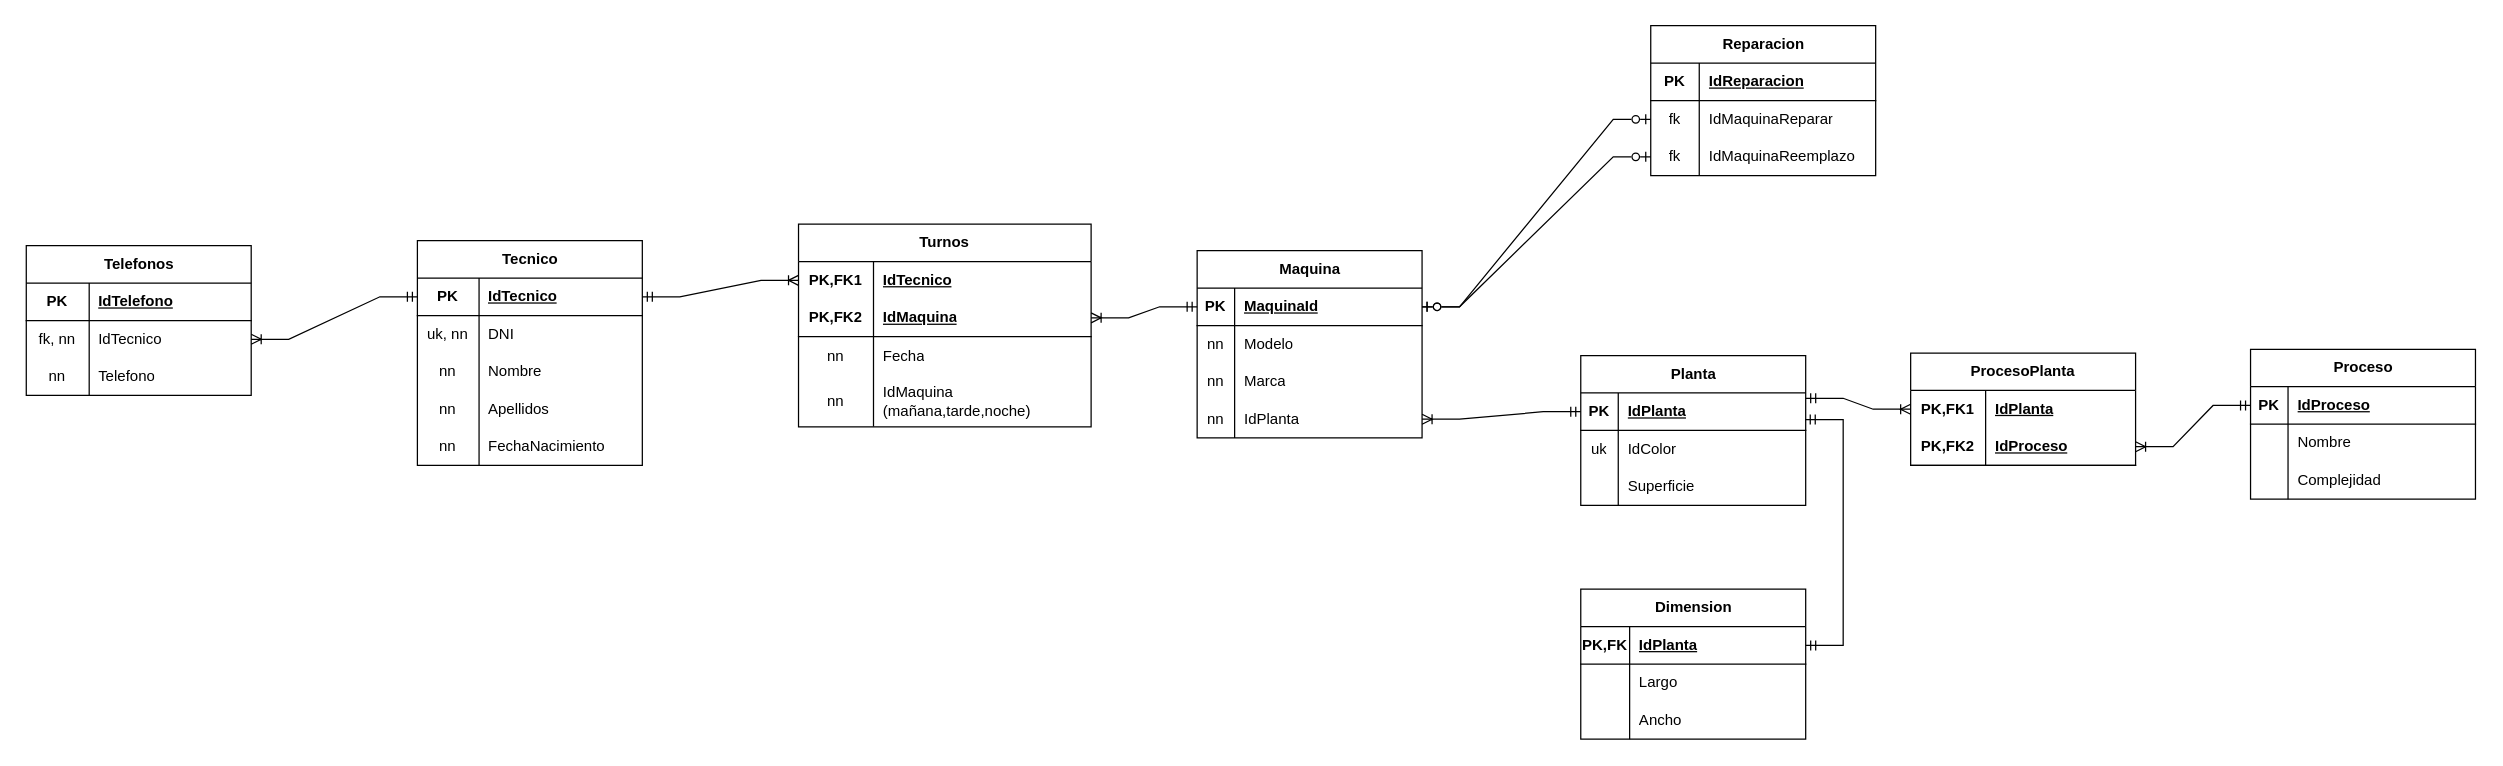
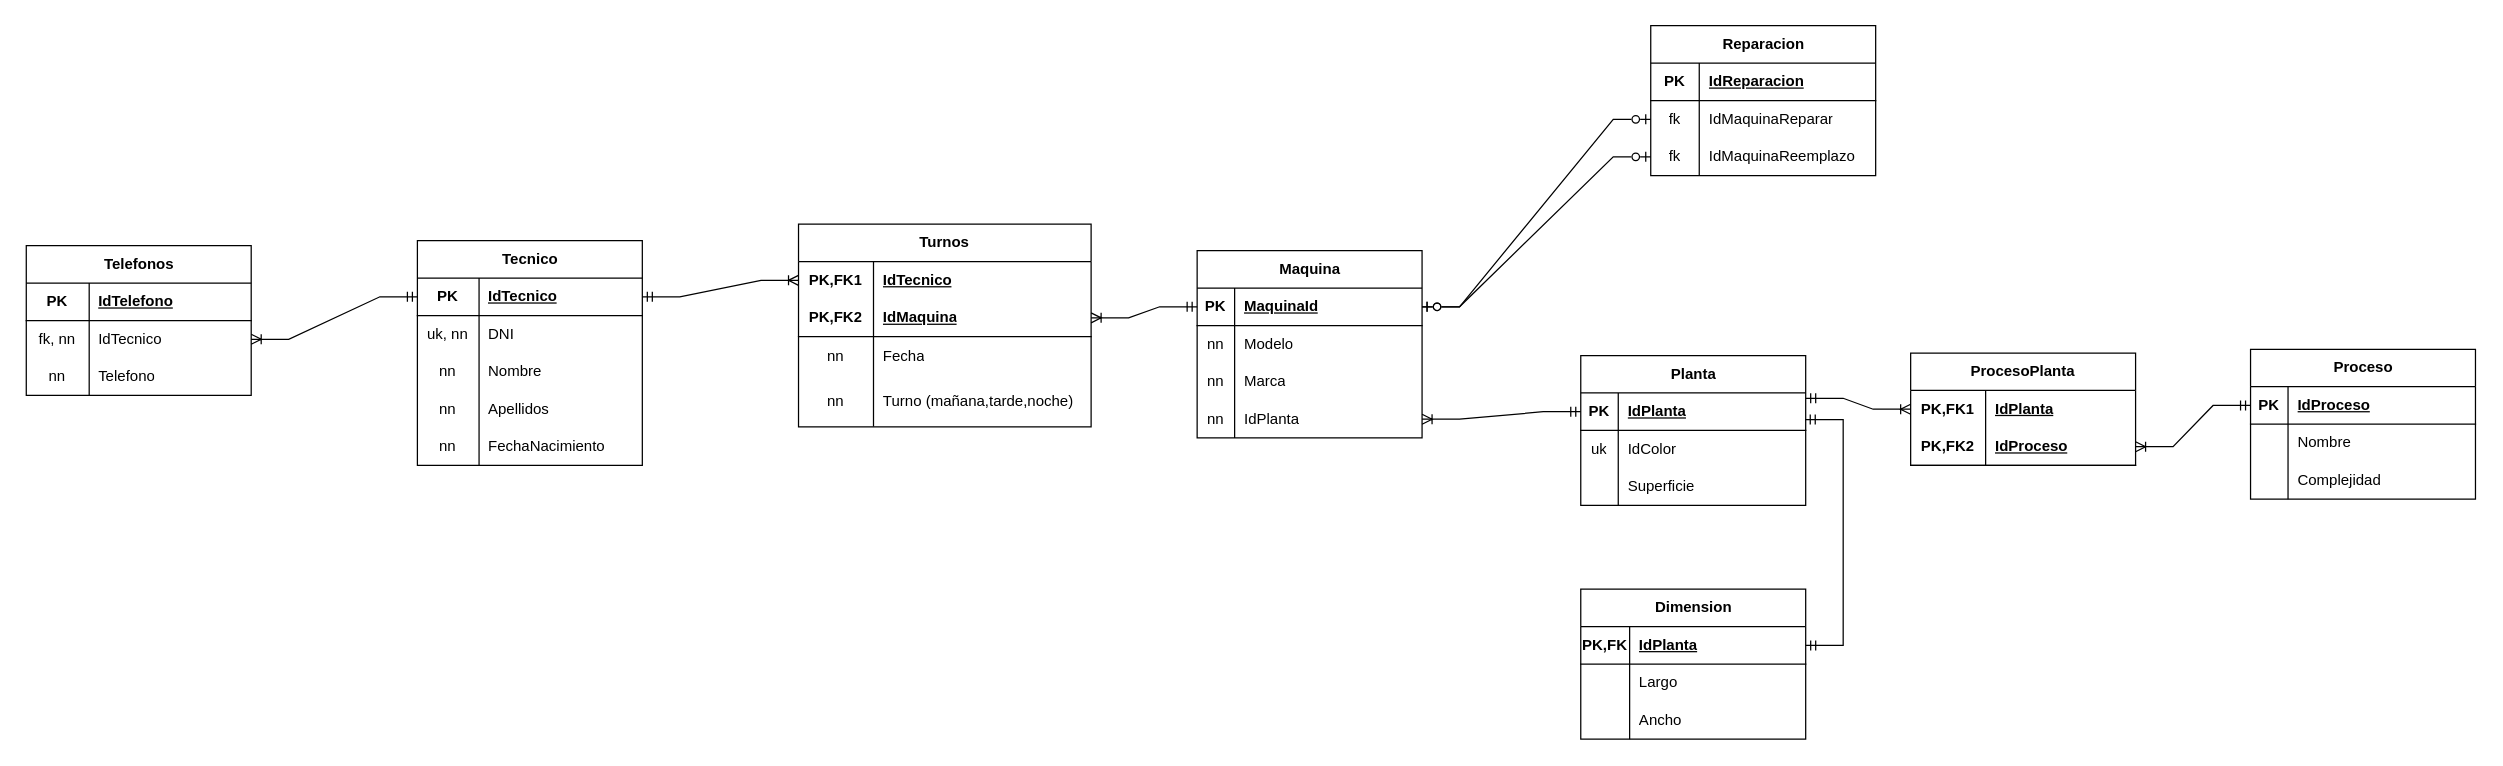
(987, 402) -> (986, 402)
